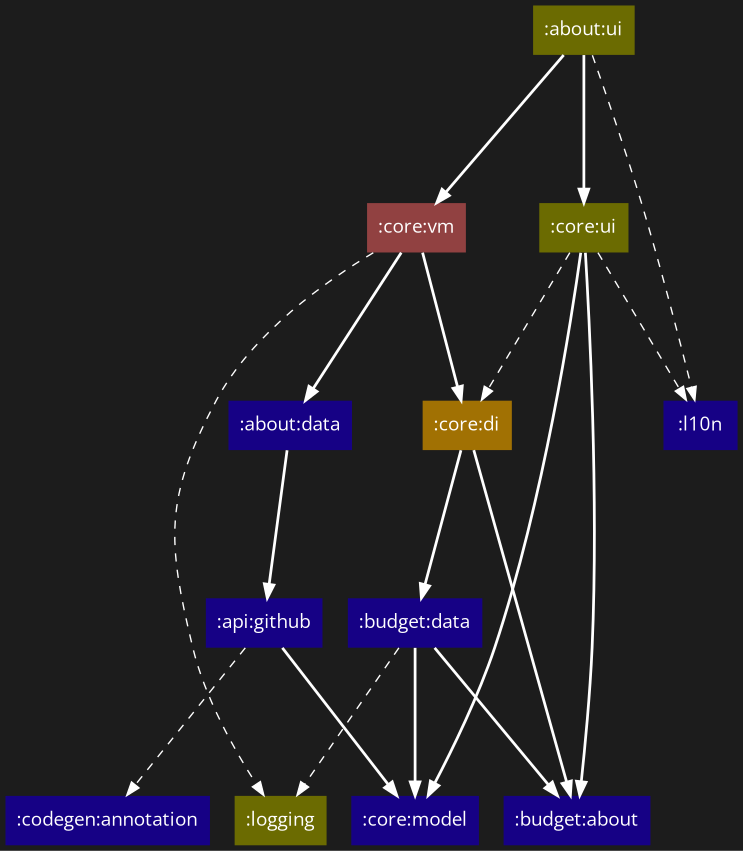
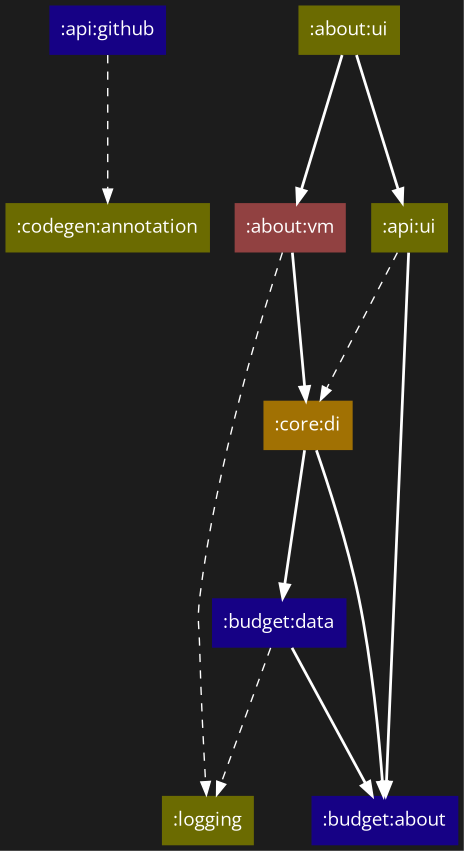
(416, 228) -> (290, 228)
(584, 228) -> (410, 228)
(290, 425) -> none
(701, 425) -> none
(108, 821) -> (108, 228)
(415, 821) -> none
